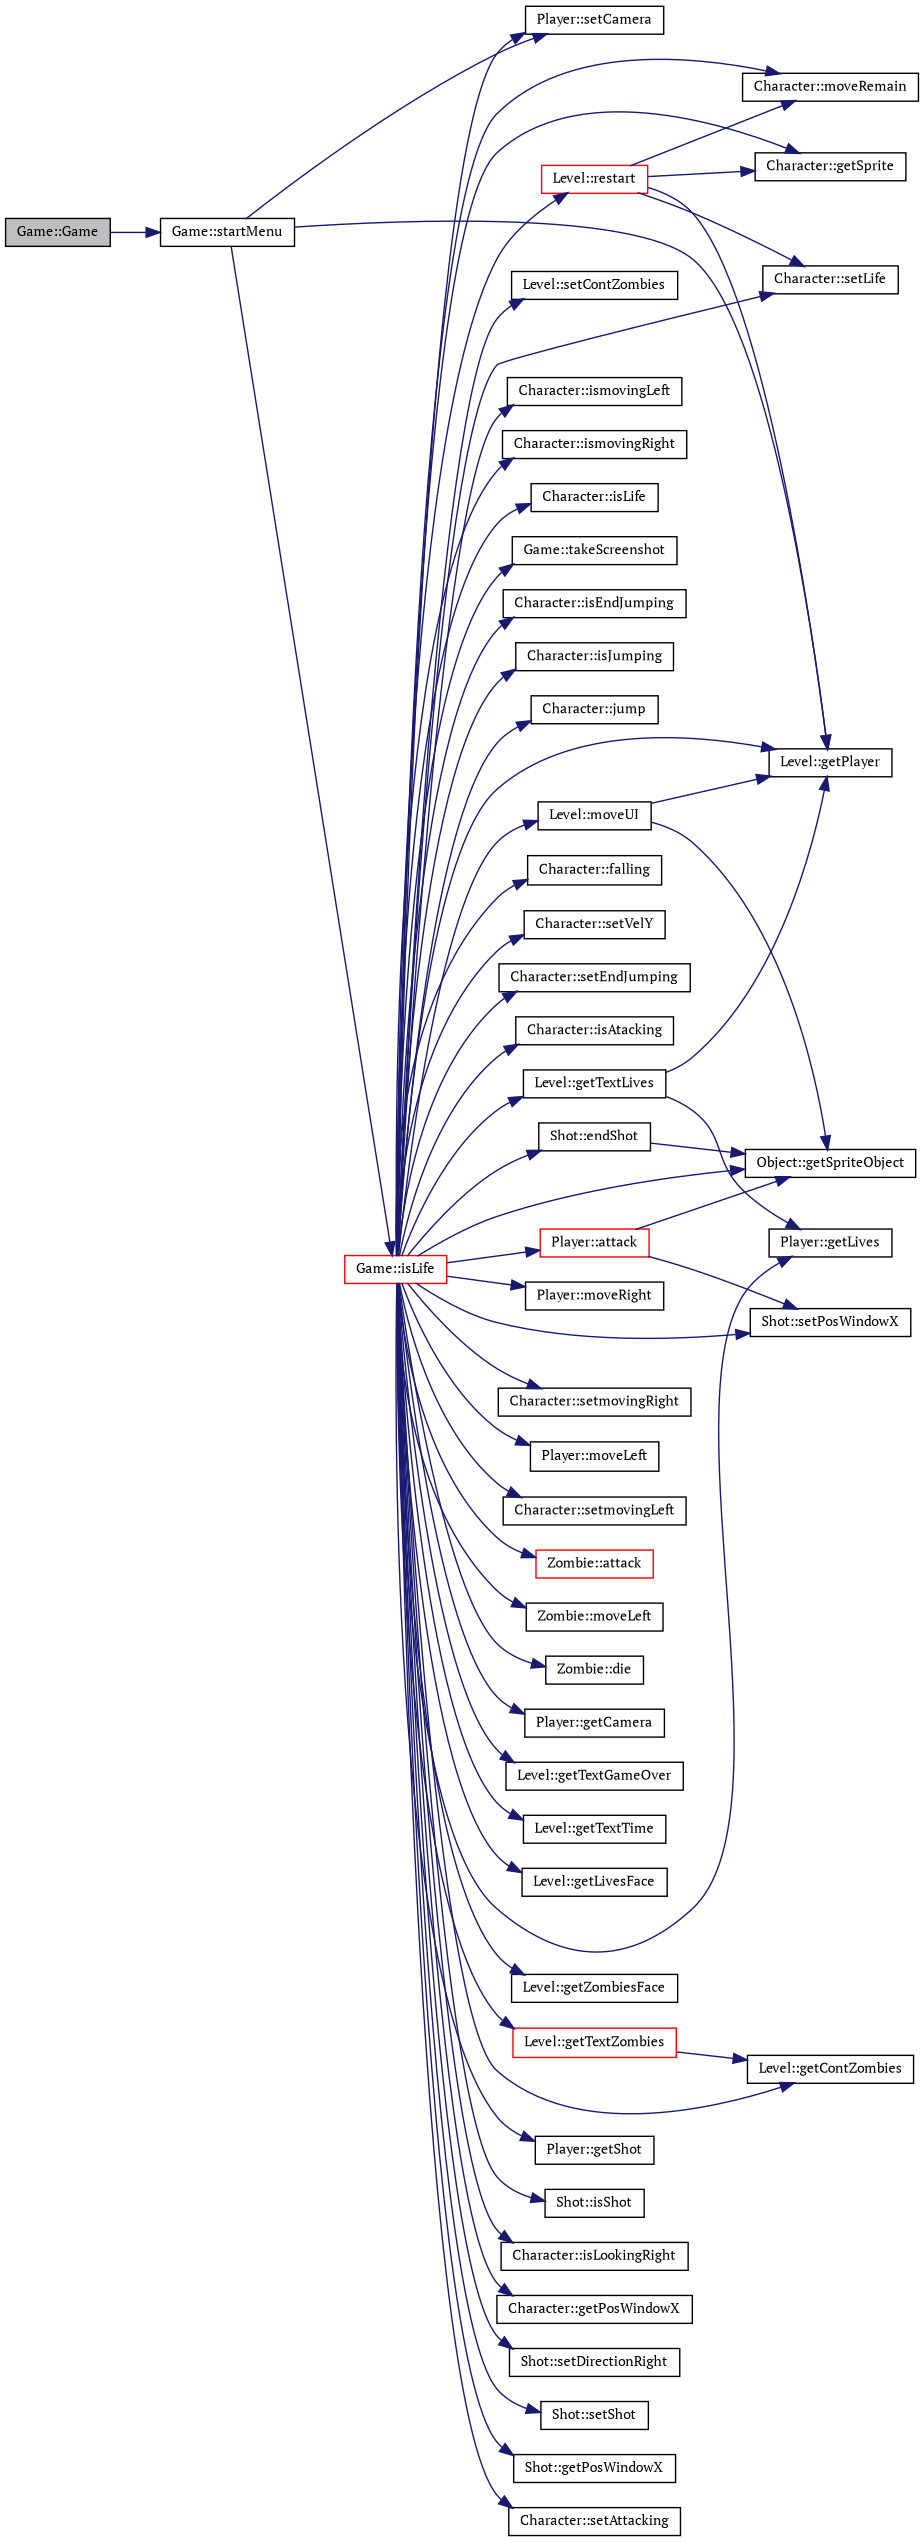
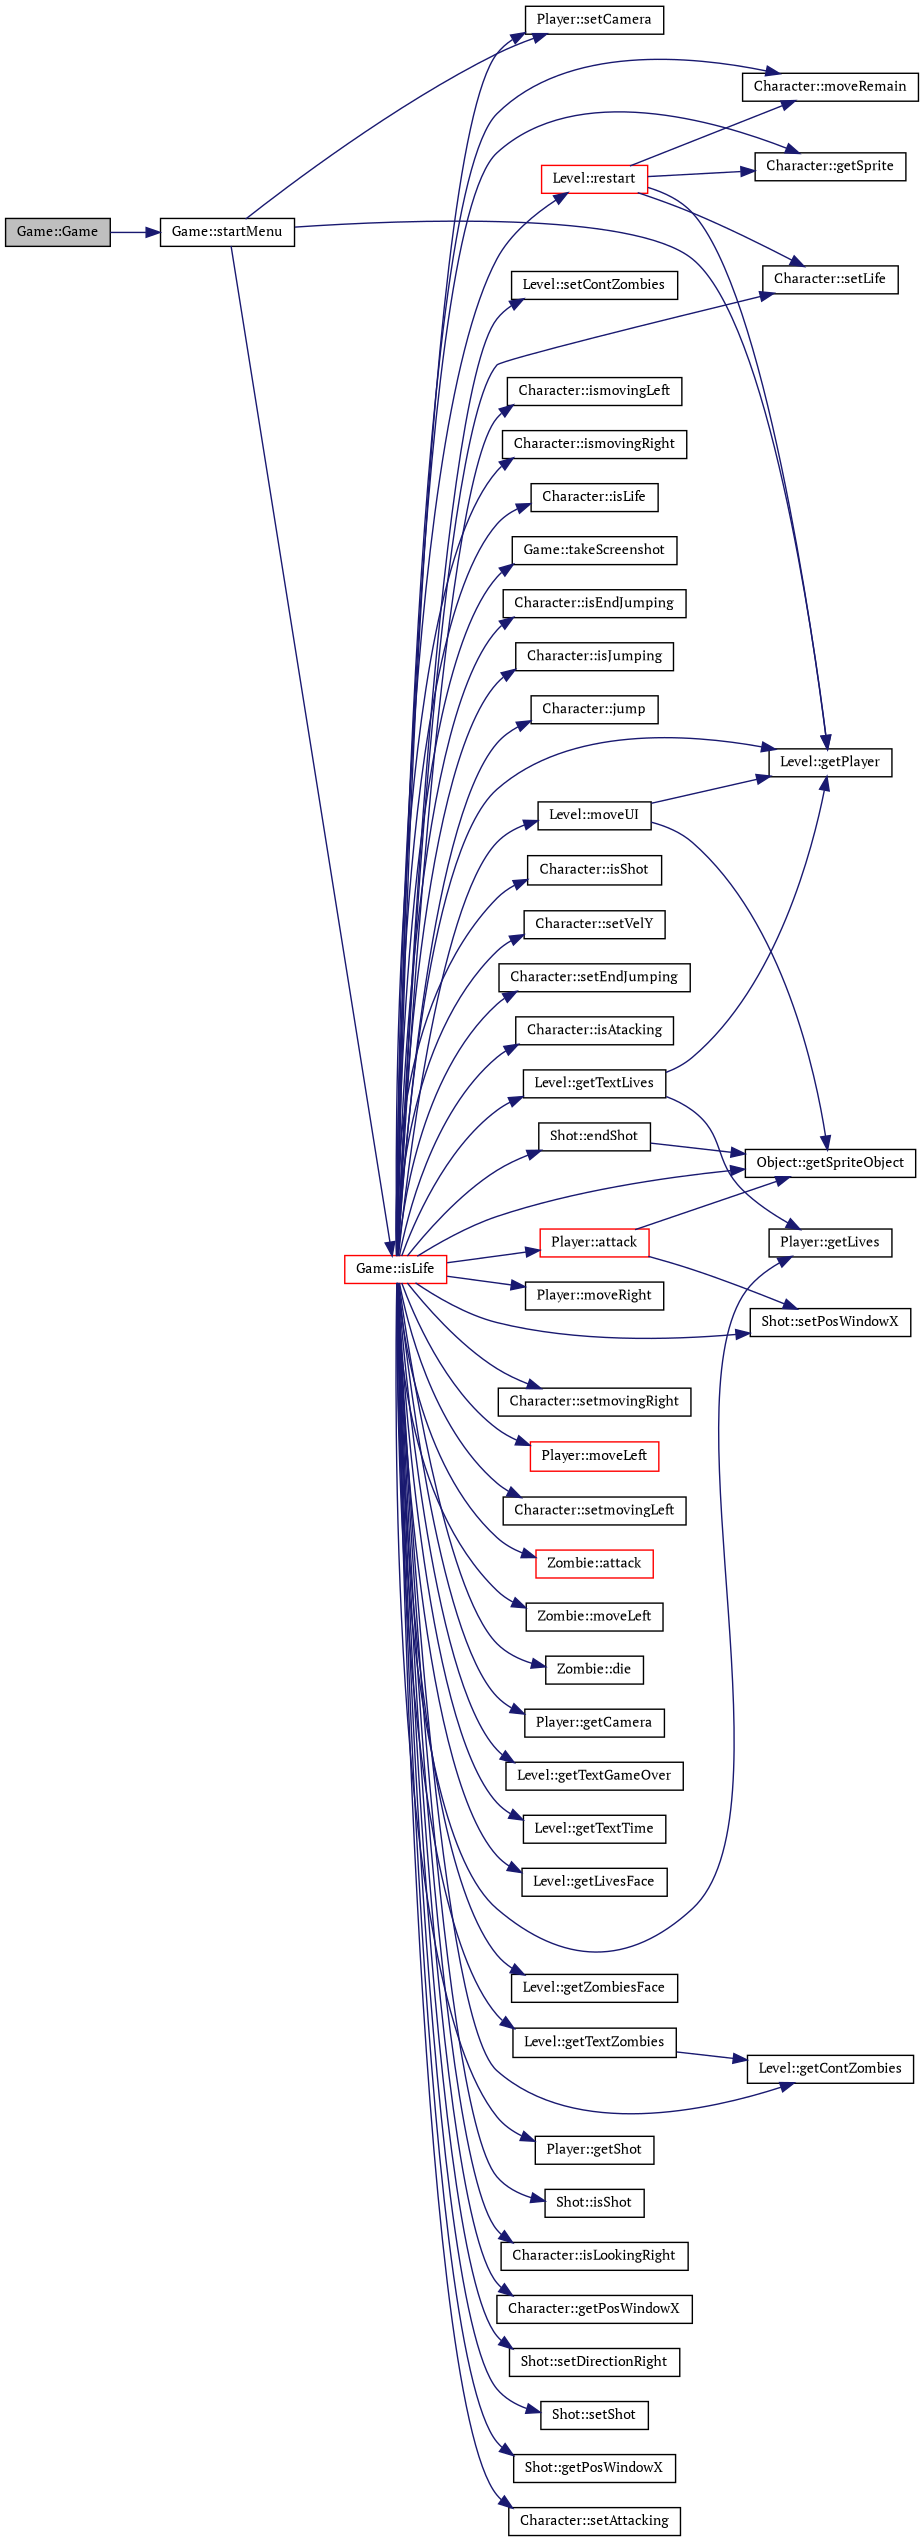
(595, 870) -> (595, 870)
(595, 1457) -> (595, 1457)
(595, 2043) -> (595, 2043)
